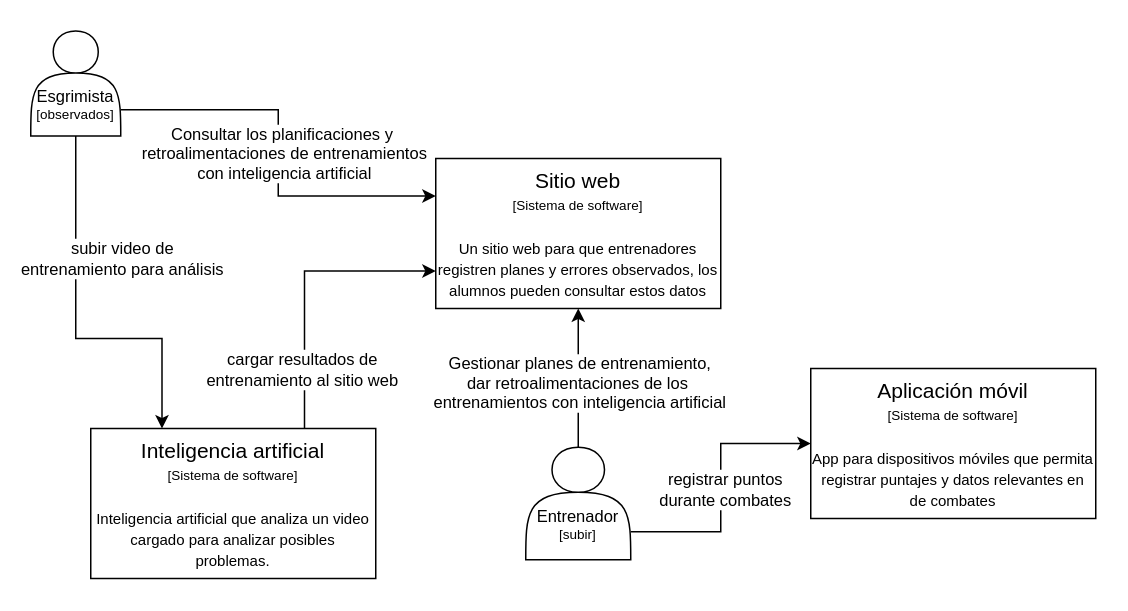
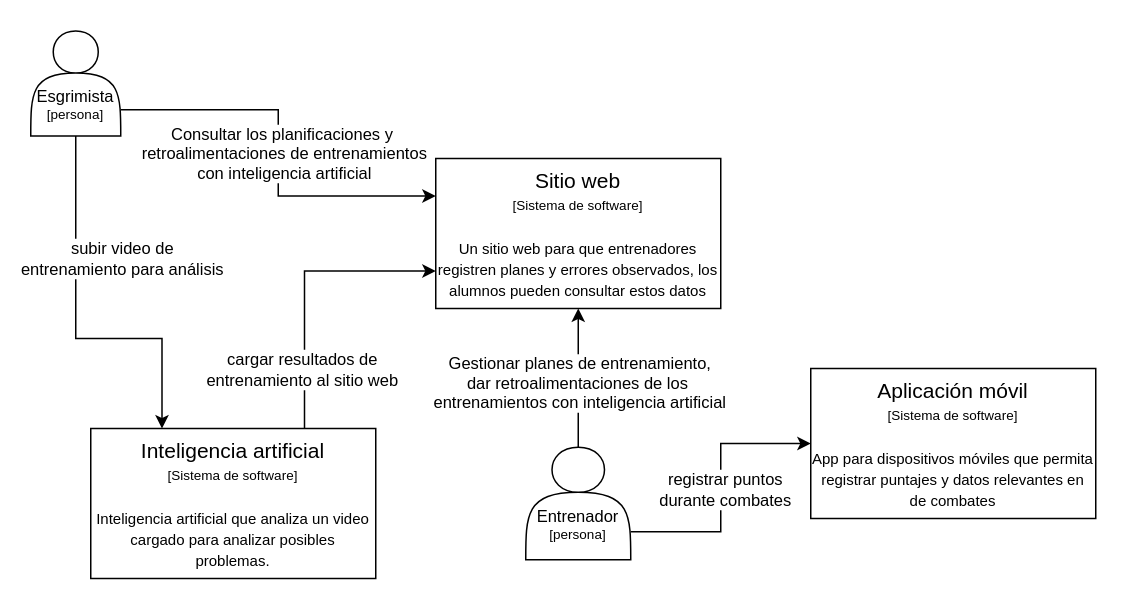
(76, 104) -> (76, 104)
(578, 524) -> (578, 524)
